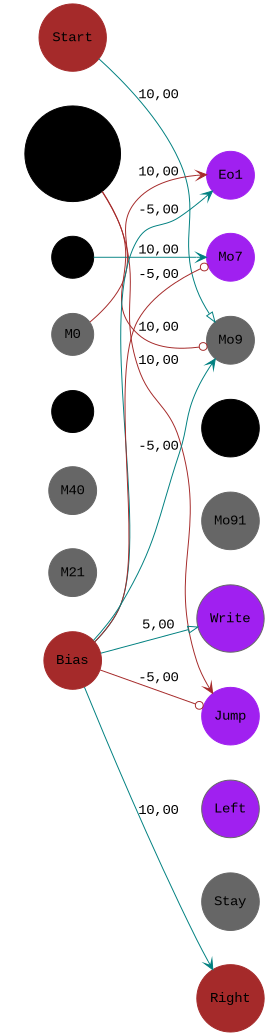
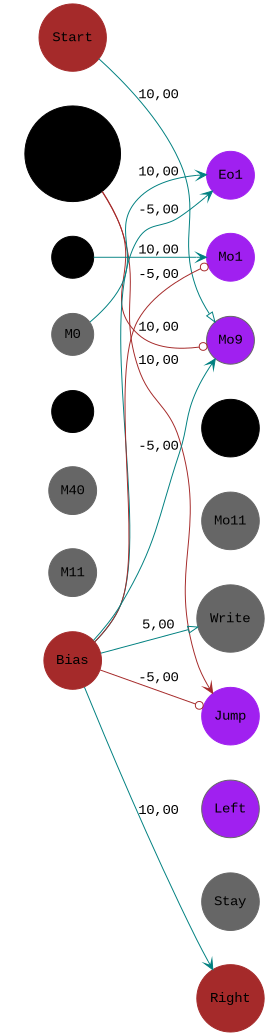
(126, 223) -> (126, 223)
(230, 257) -> (230, 257)
(230, 340) -> (230, 340)
(230, 521) -> (230, 521)
(73, 573) -> (73, 573)
(230, 619) -> (230, 619)
